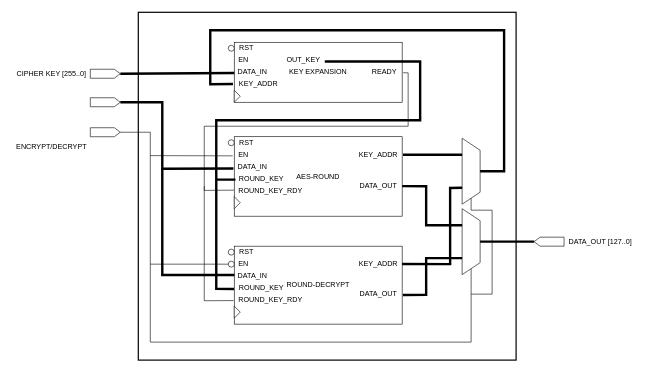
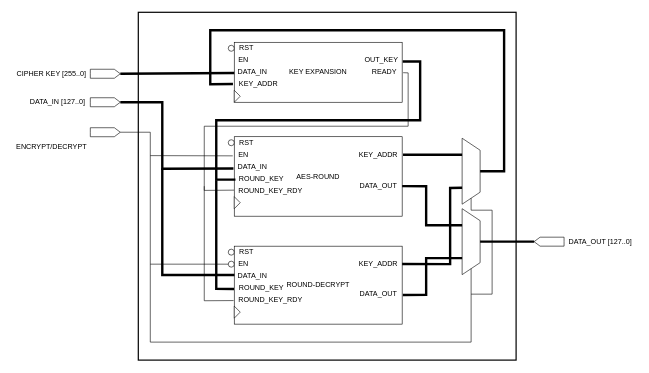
(303, 60) -> (381, 60)
none -> (57, 102)
